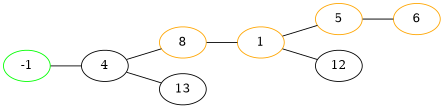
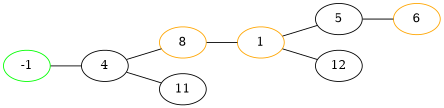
(339, 19) -> (339, 19)
(183, 89) -> (183, 89)
